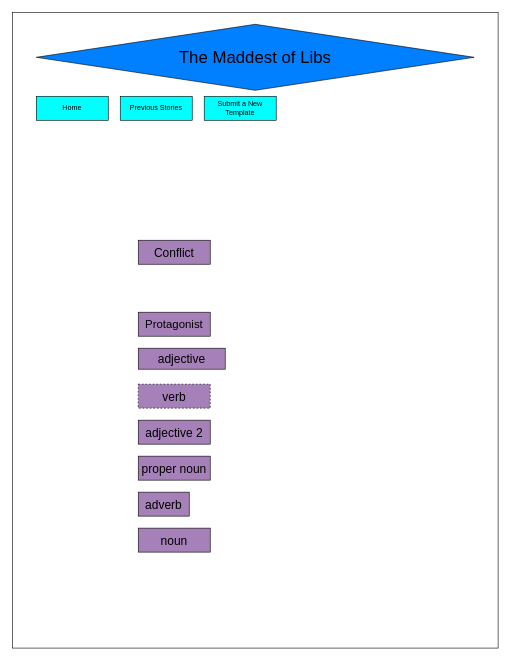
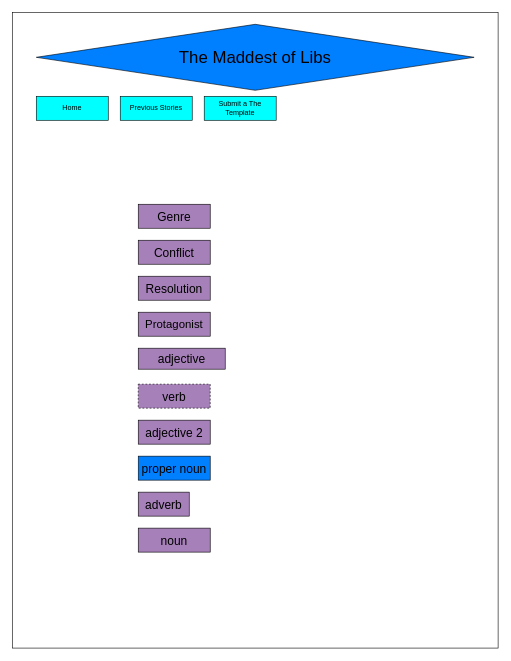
(240, 108) -> (240, 108)
none -> (174, 216)
none -> (174, 288)
(174, 468) -> (174, 468)
